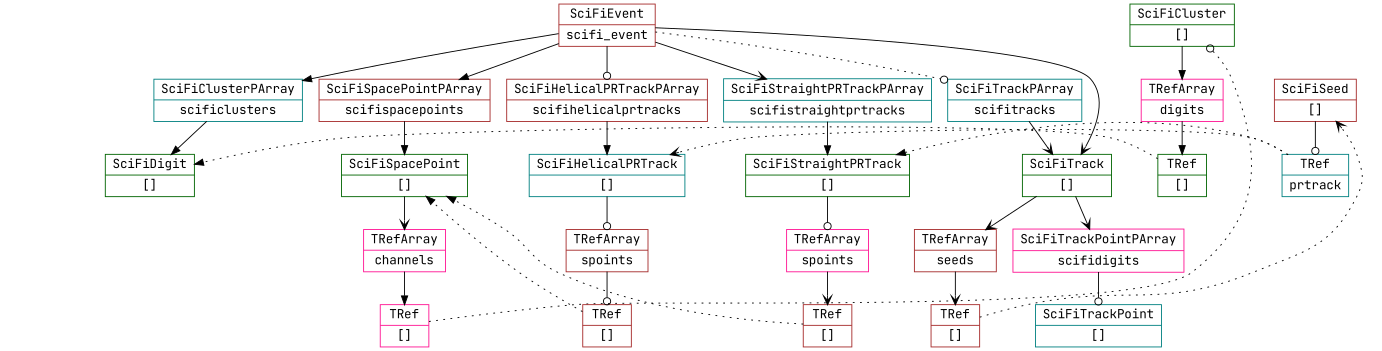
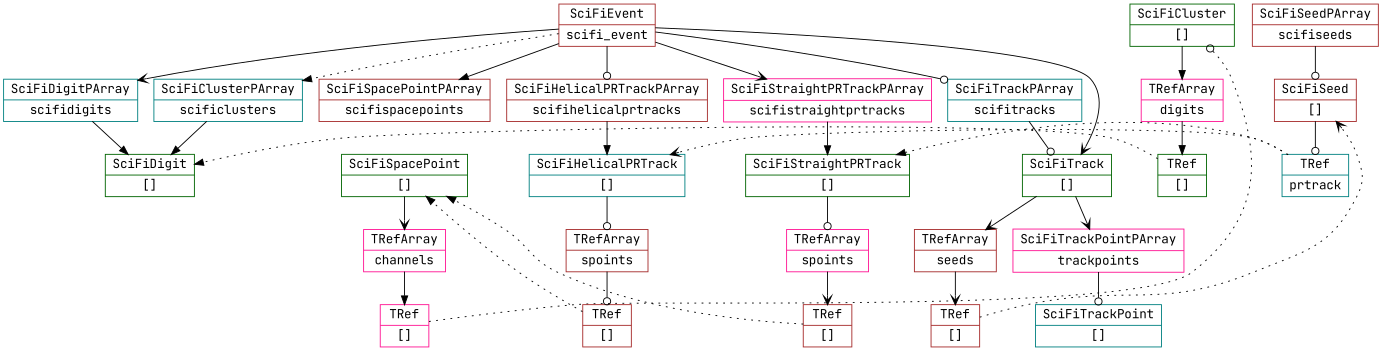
none -> (1315, 25)
(798, 53) -> (798, 53)
(435, 55) -> (435, 55)
none -> (71, 100)
(828, 100) -> (828, 100)
(405, 129) -> none
(1040, 137) -> (1040, 137)
(1098, 261) -> (1098, 261)
